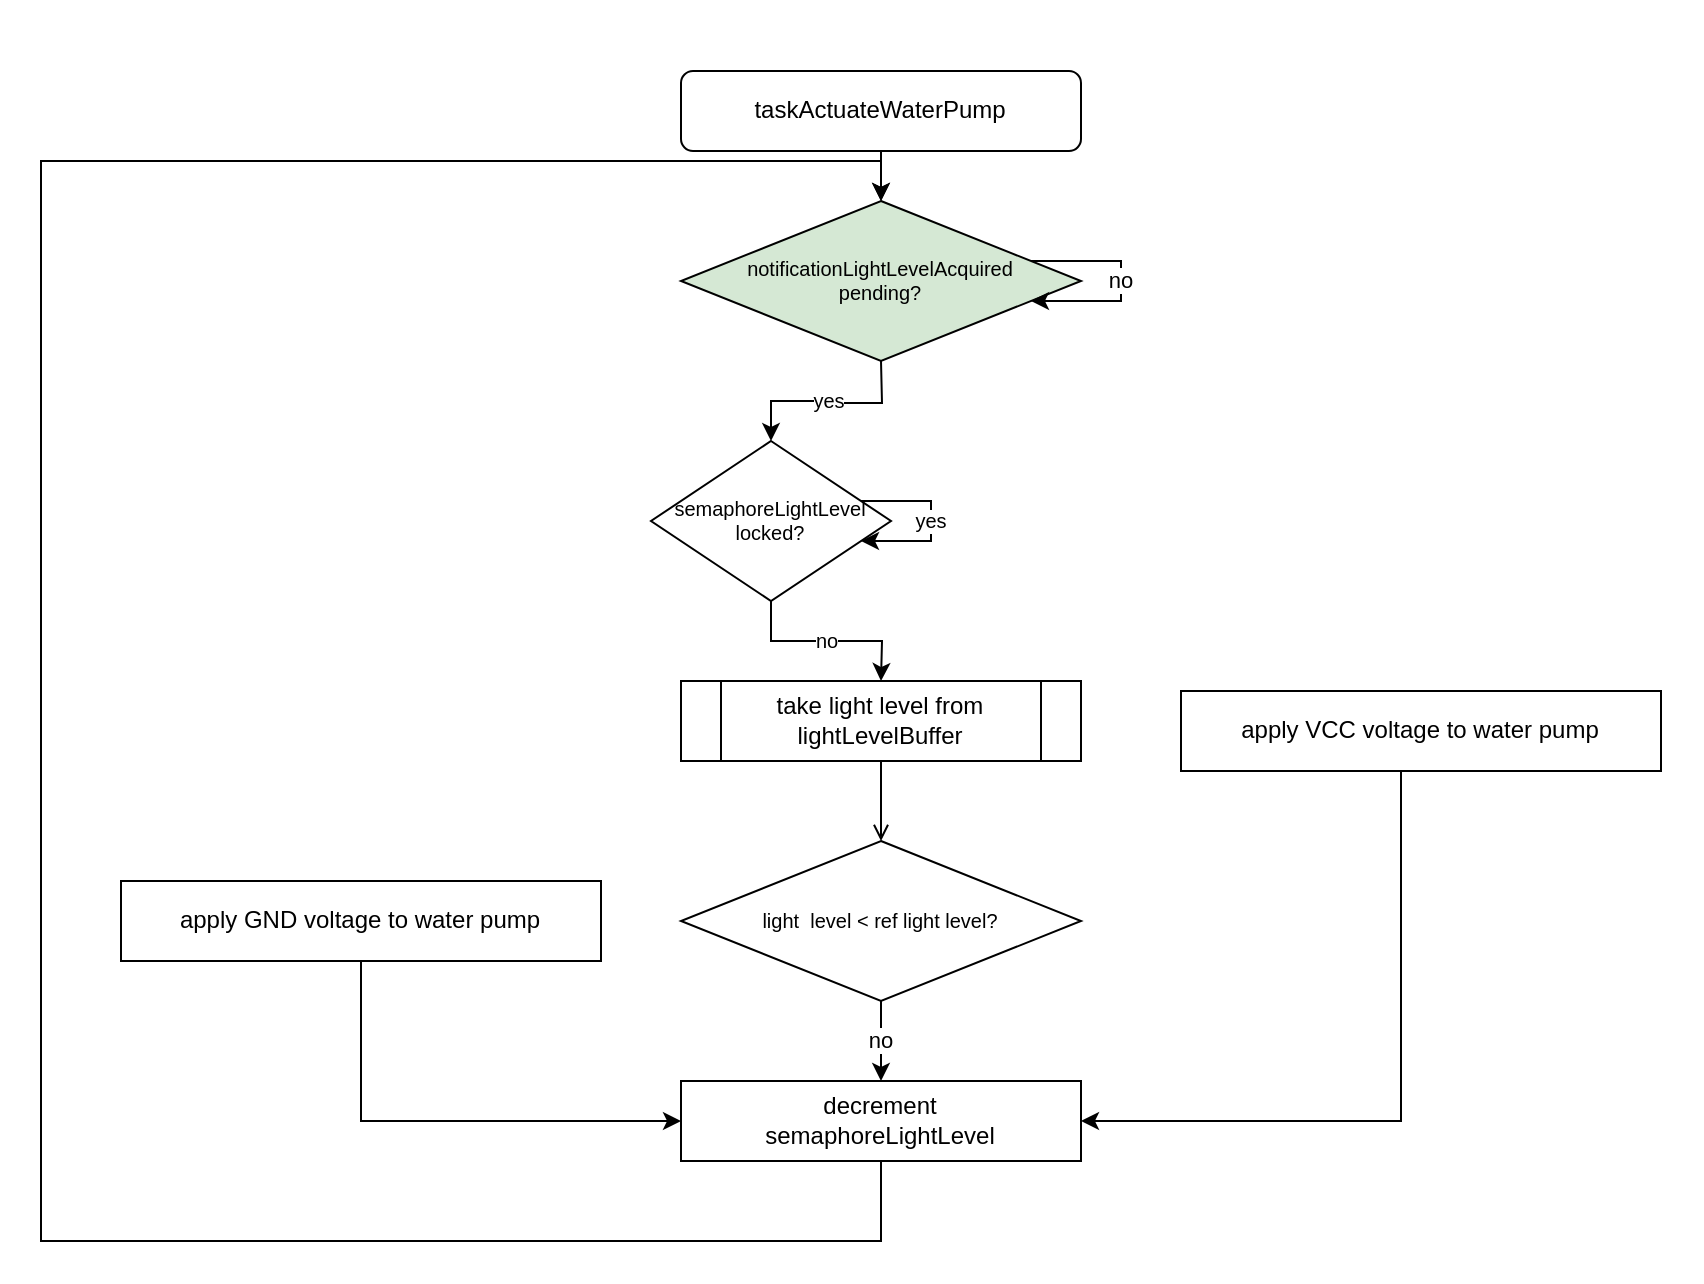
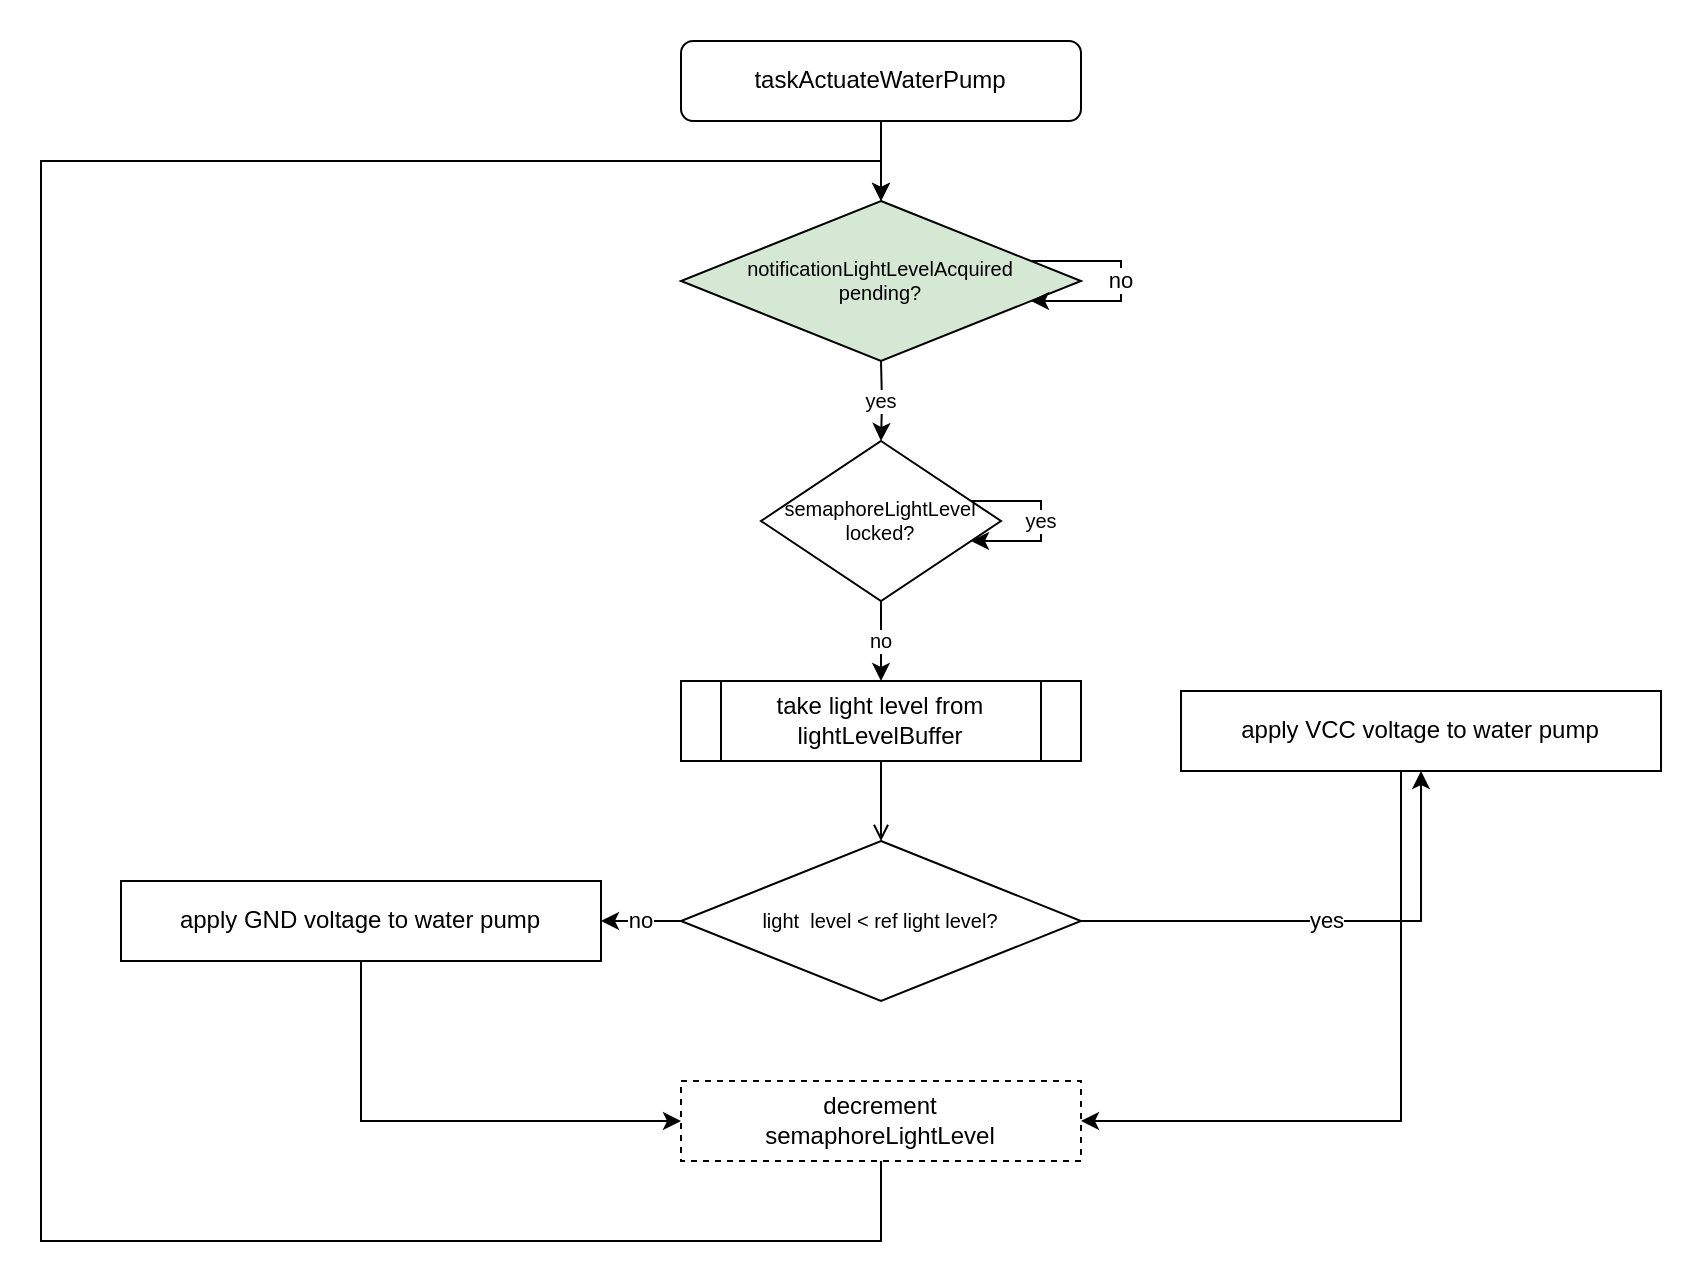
(881, 111) -> (881, 81)
(771, 521) -> (881, 521)
none -> (1319, 921)
(881, 1035) -> (648, 921)
(881, 1121) -> (881, 1121)
